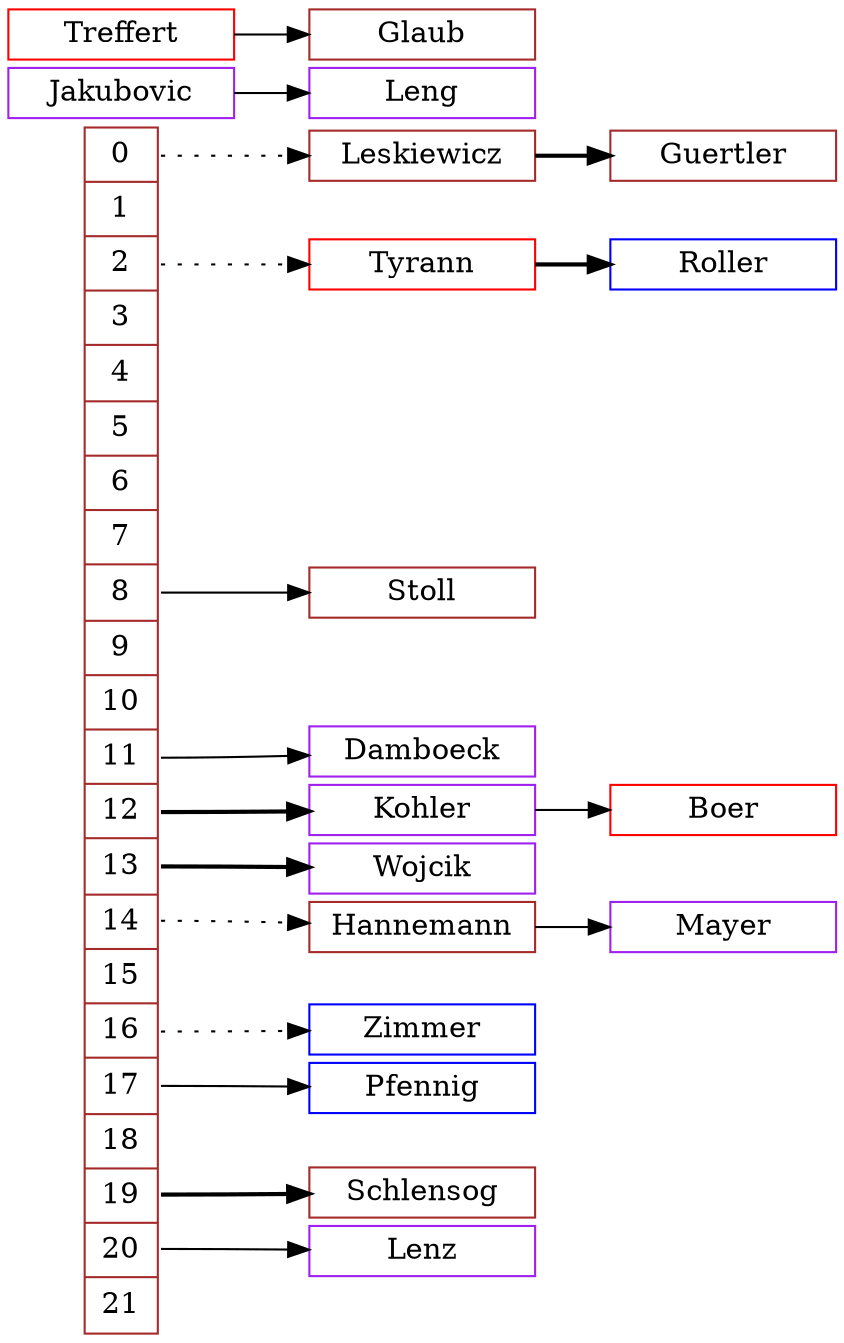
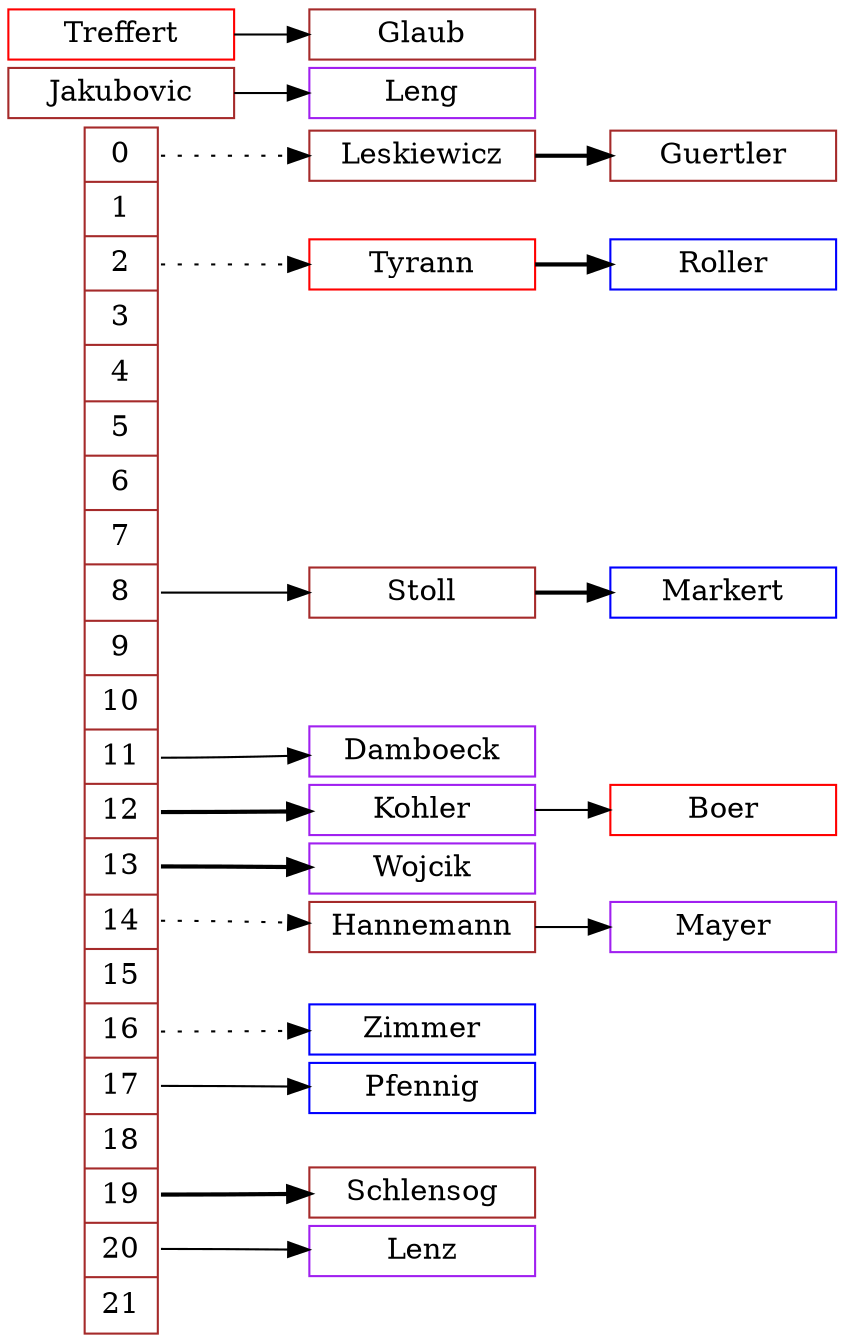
(121, 93) -> (121, 93)
none -> (723, 593)
